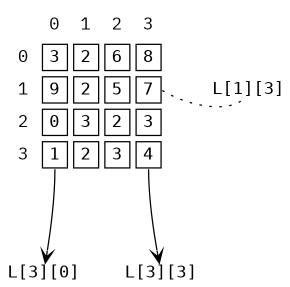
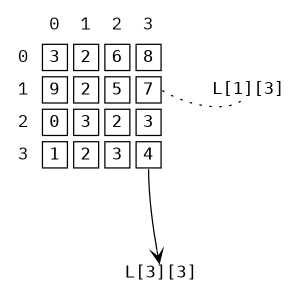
(44, 273) -> none
